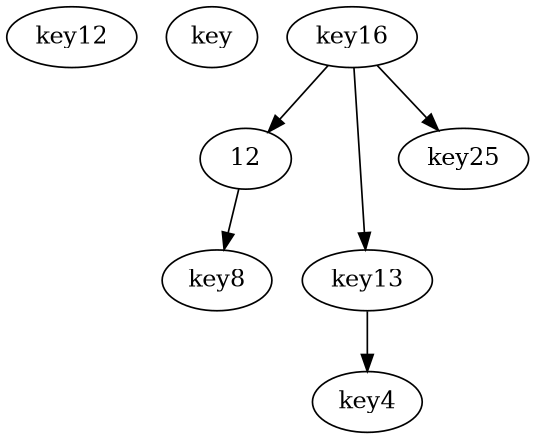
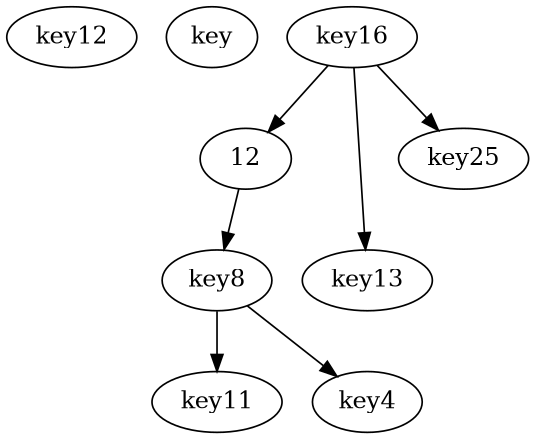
(367, 333) -> (285, 336)
none -> (217, 402)
